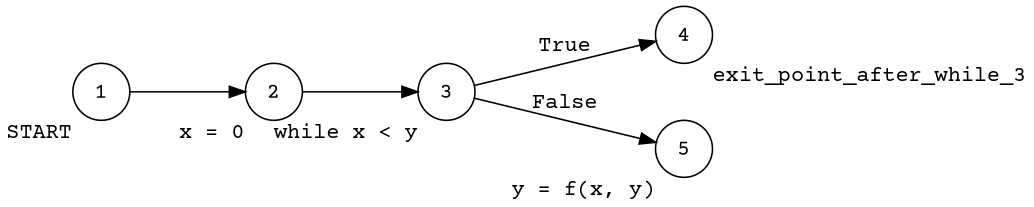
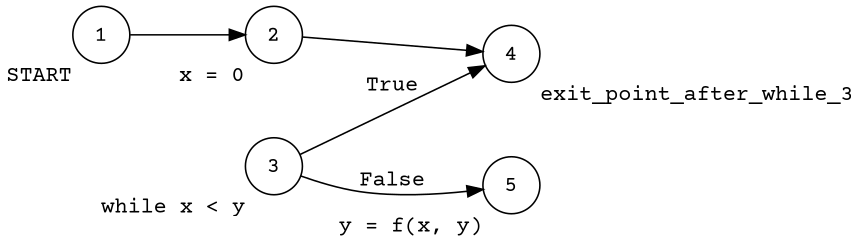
(352, 92) -> (384, 44)
